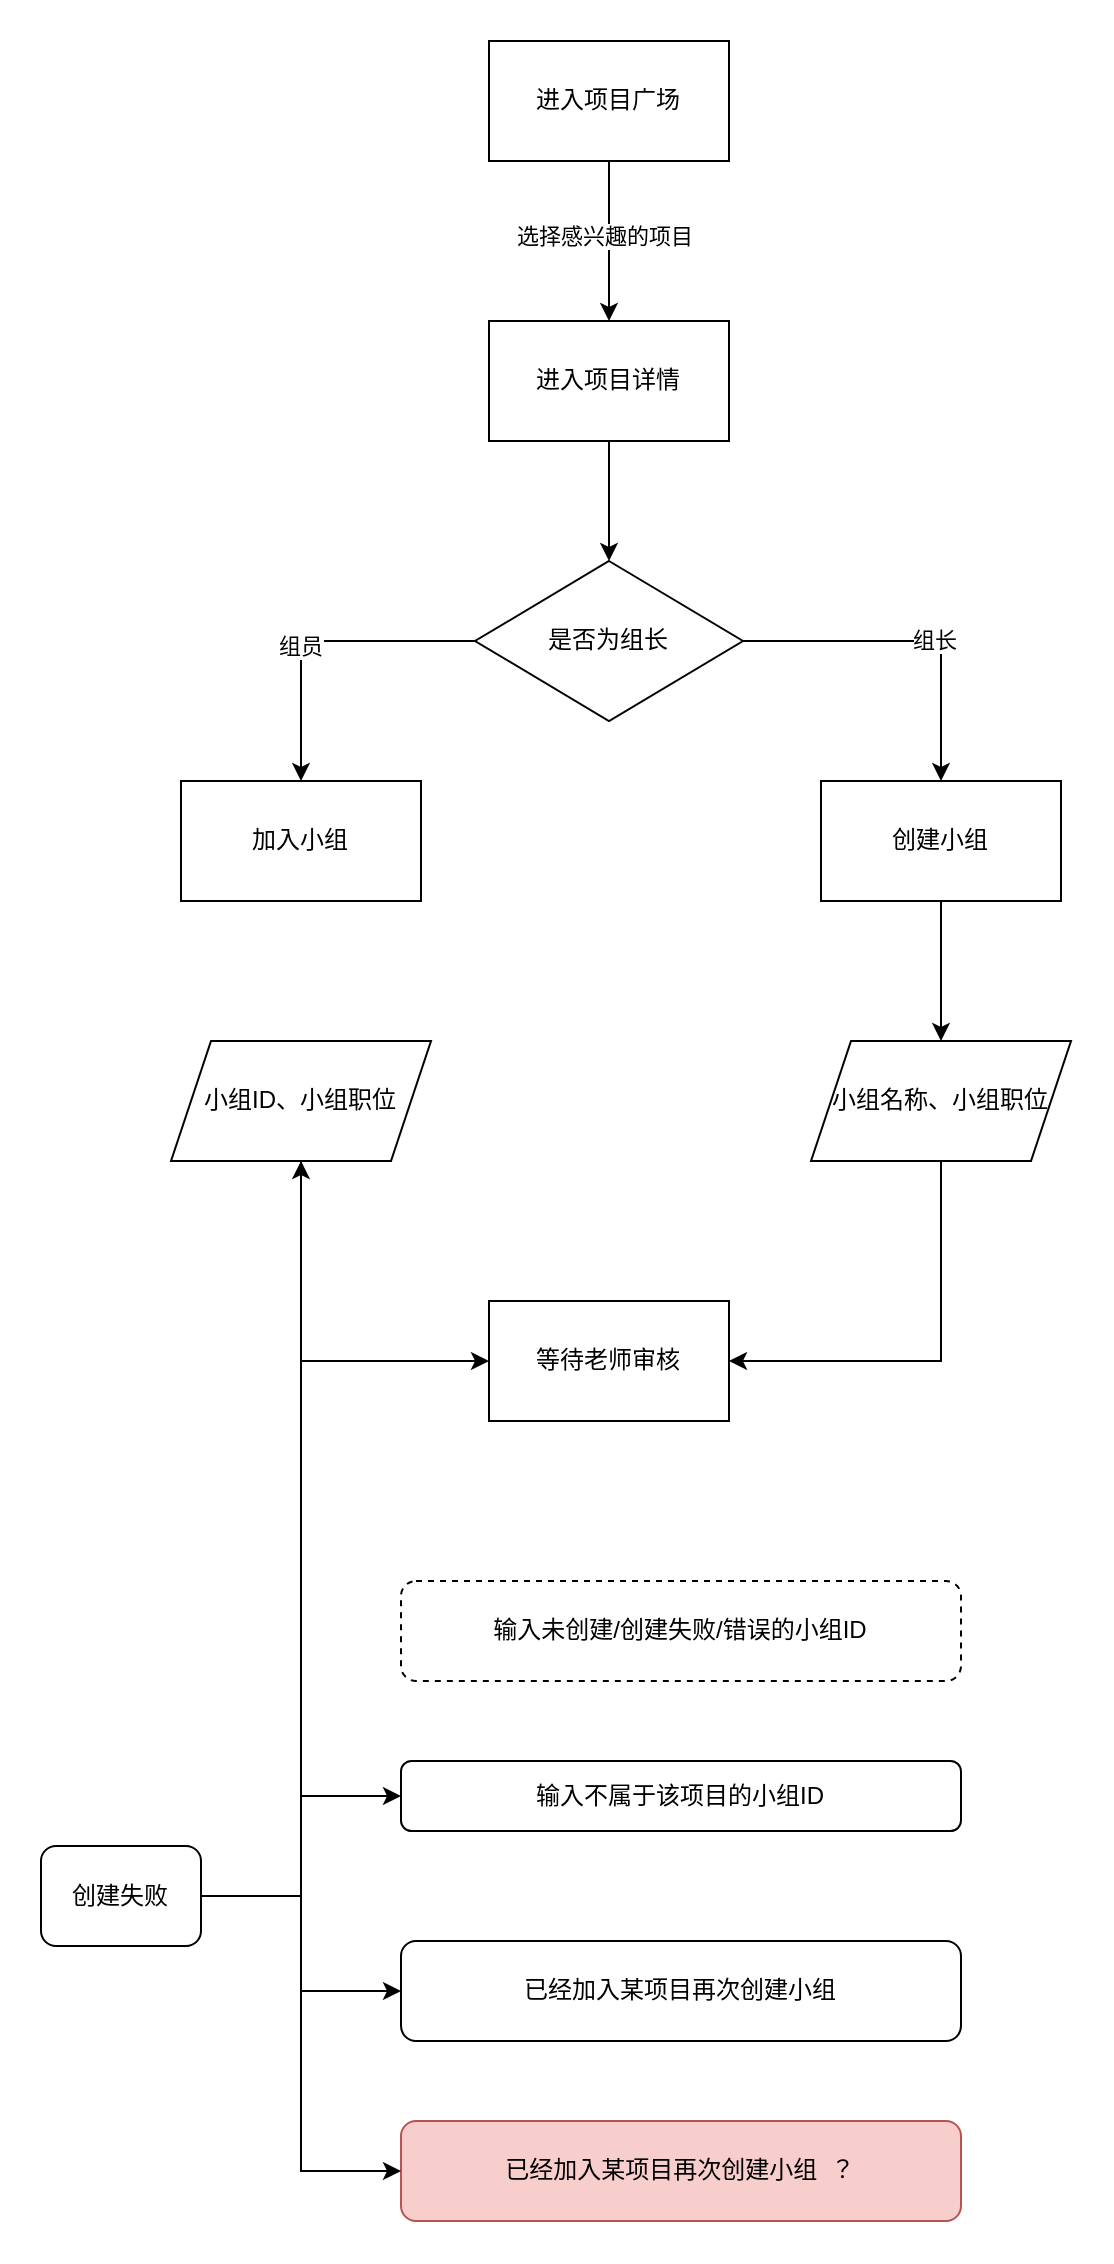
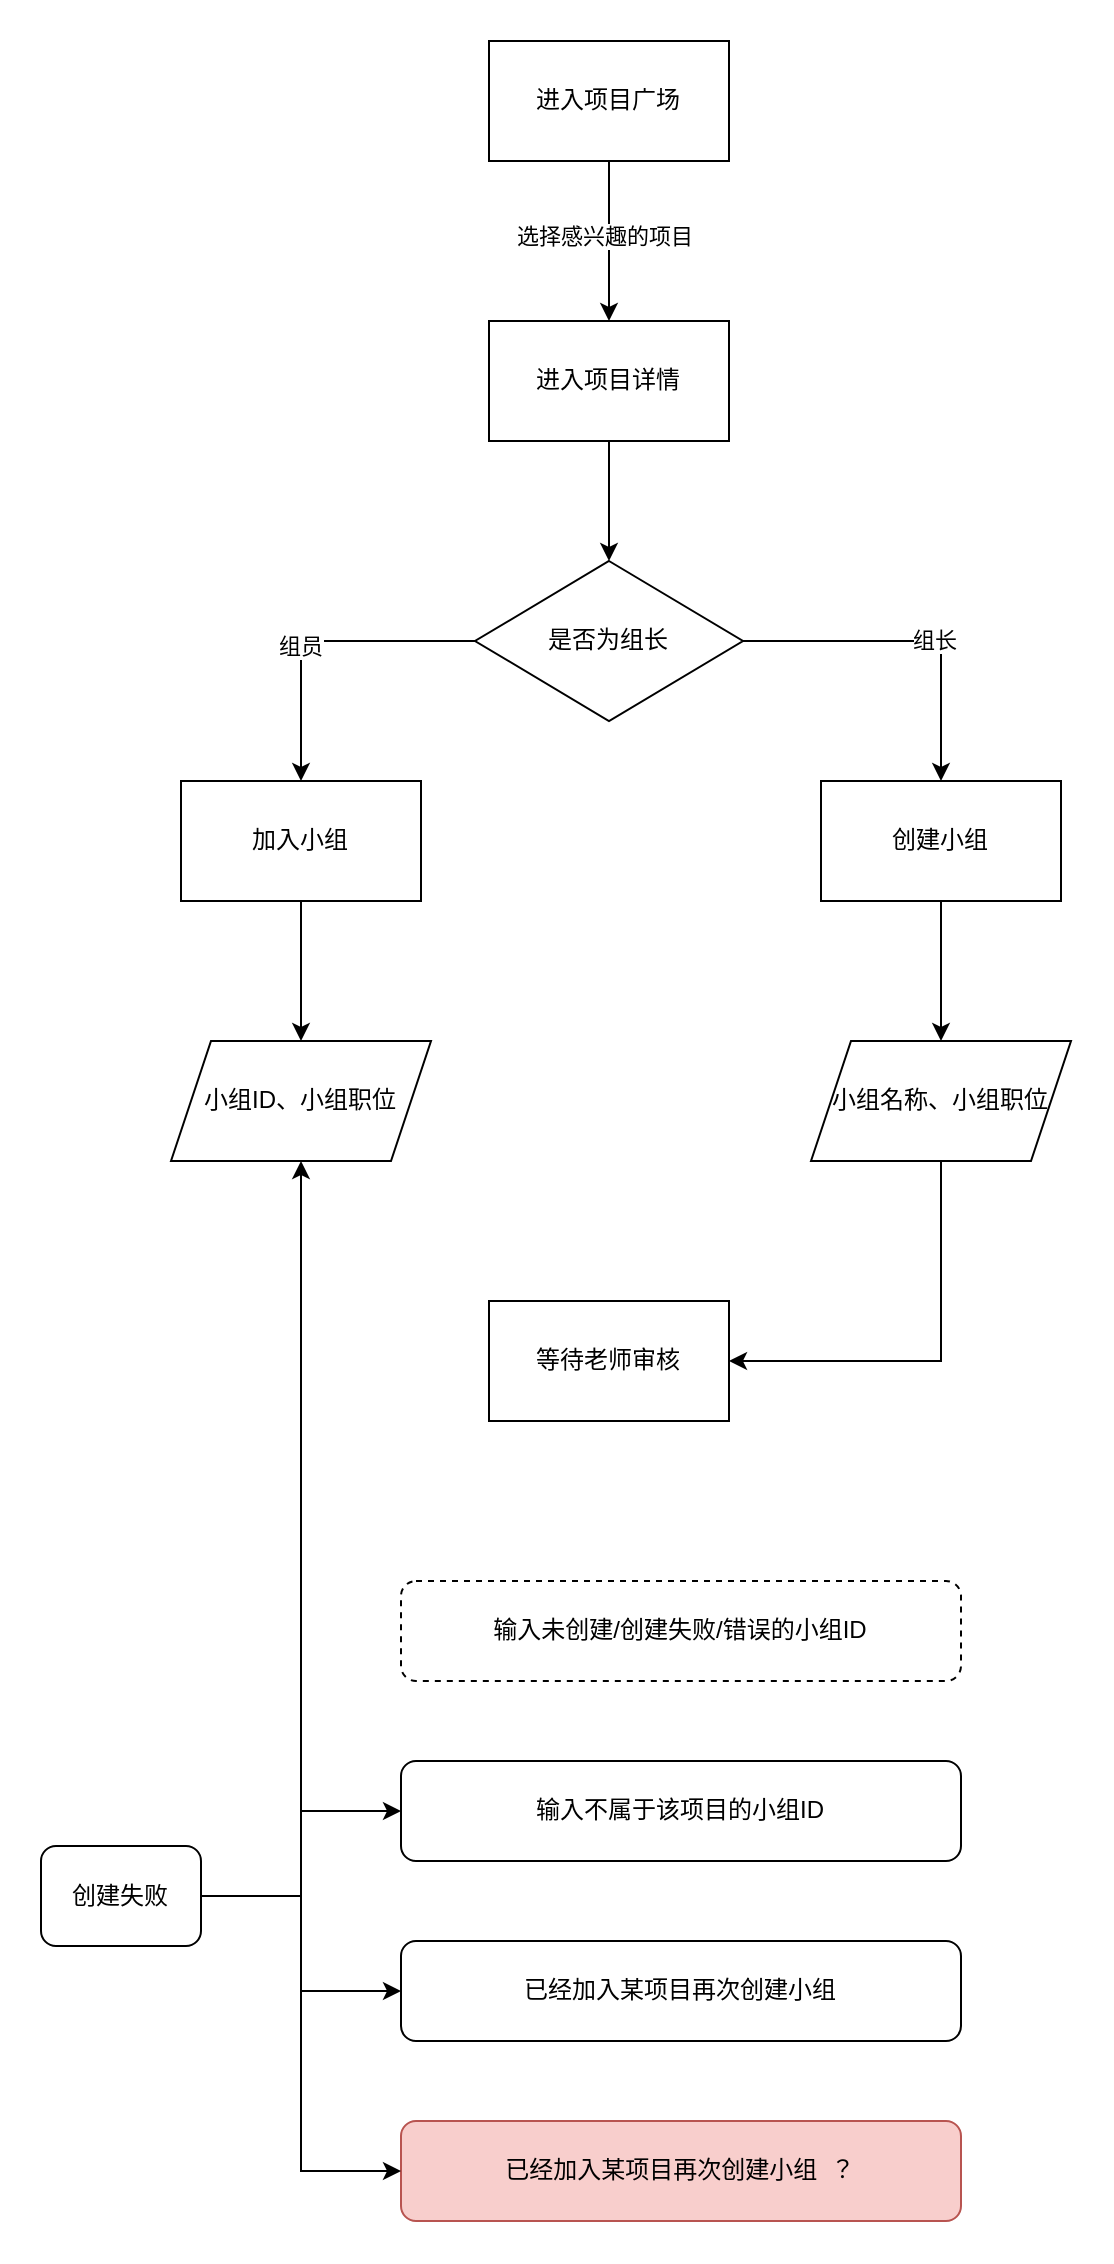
none -> (301, 964)
(390, 1361) -> none
(681, 1796) -> (681, 1811)
